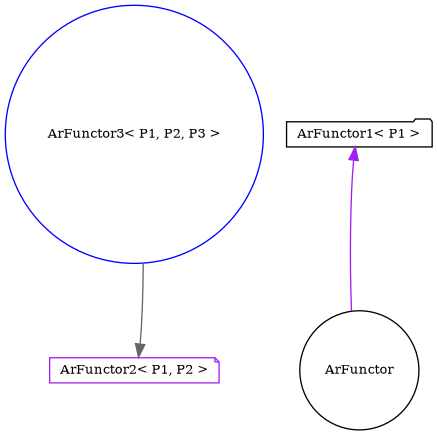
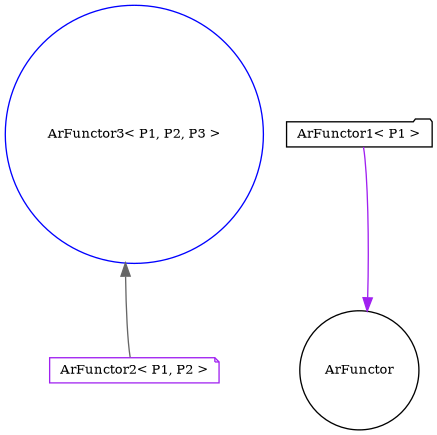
(351, 236) -> (368, 222)
(142, 303) -> (127, 317)
